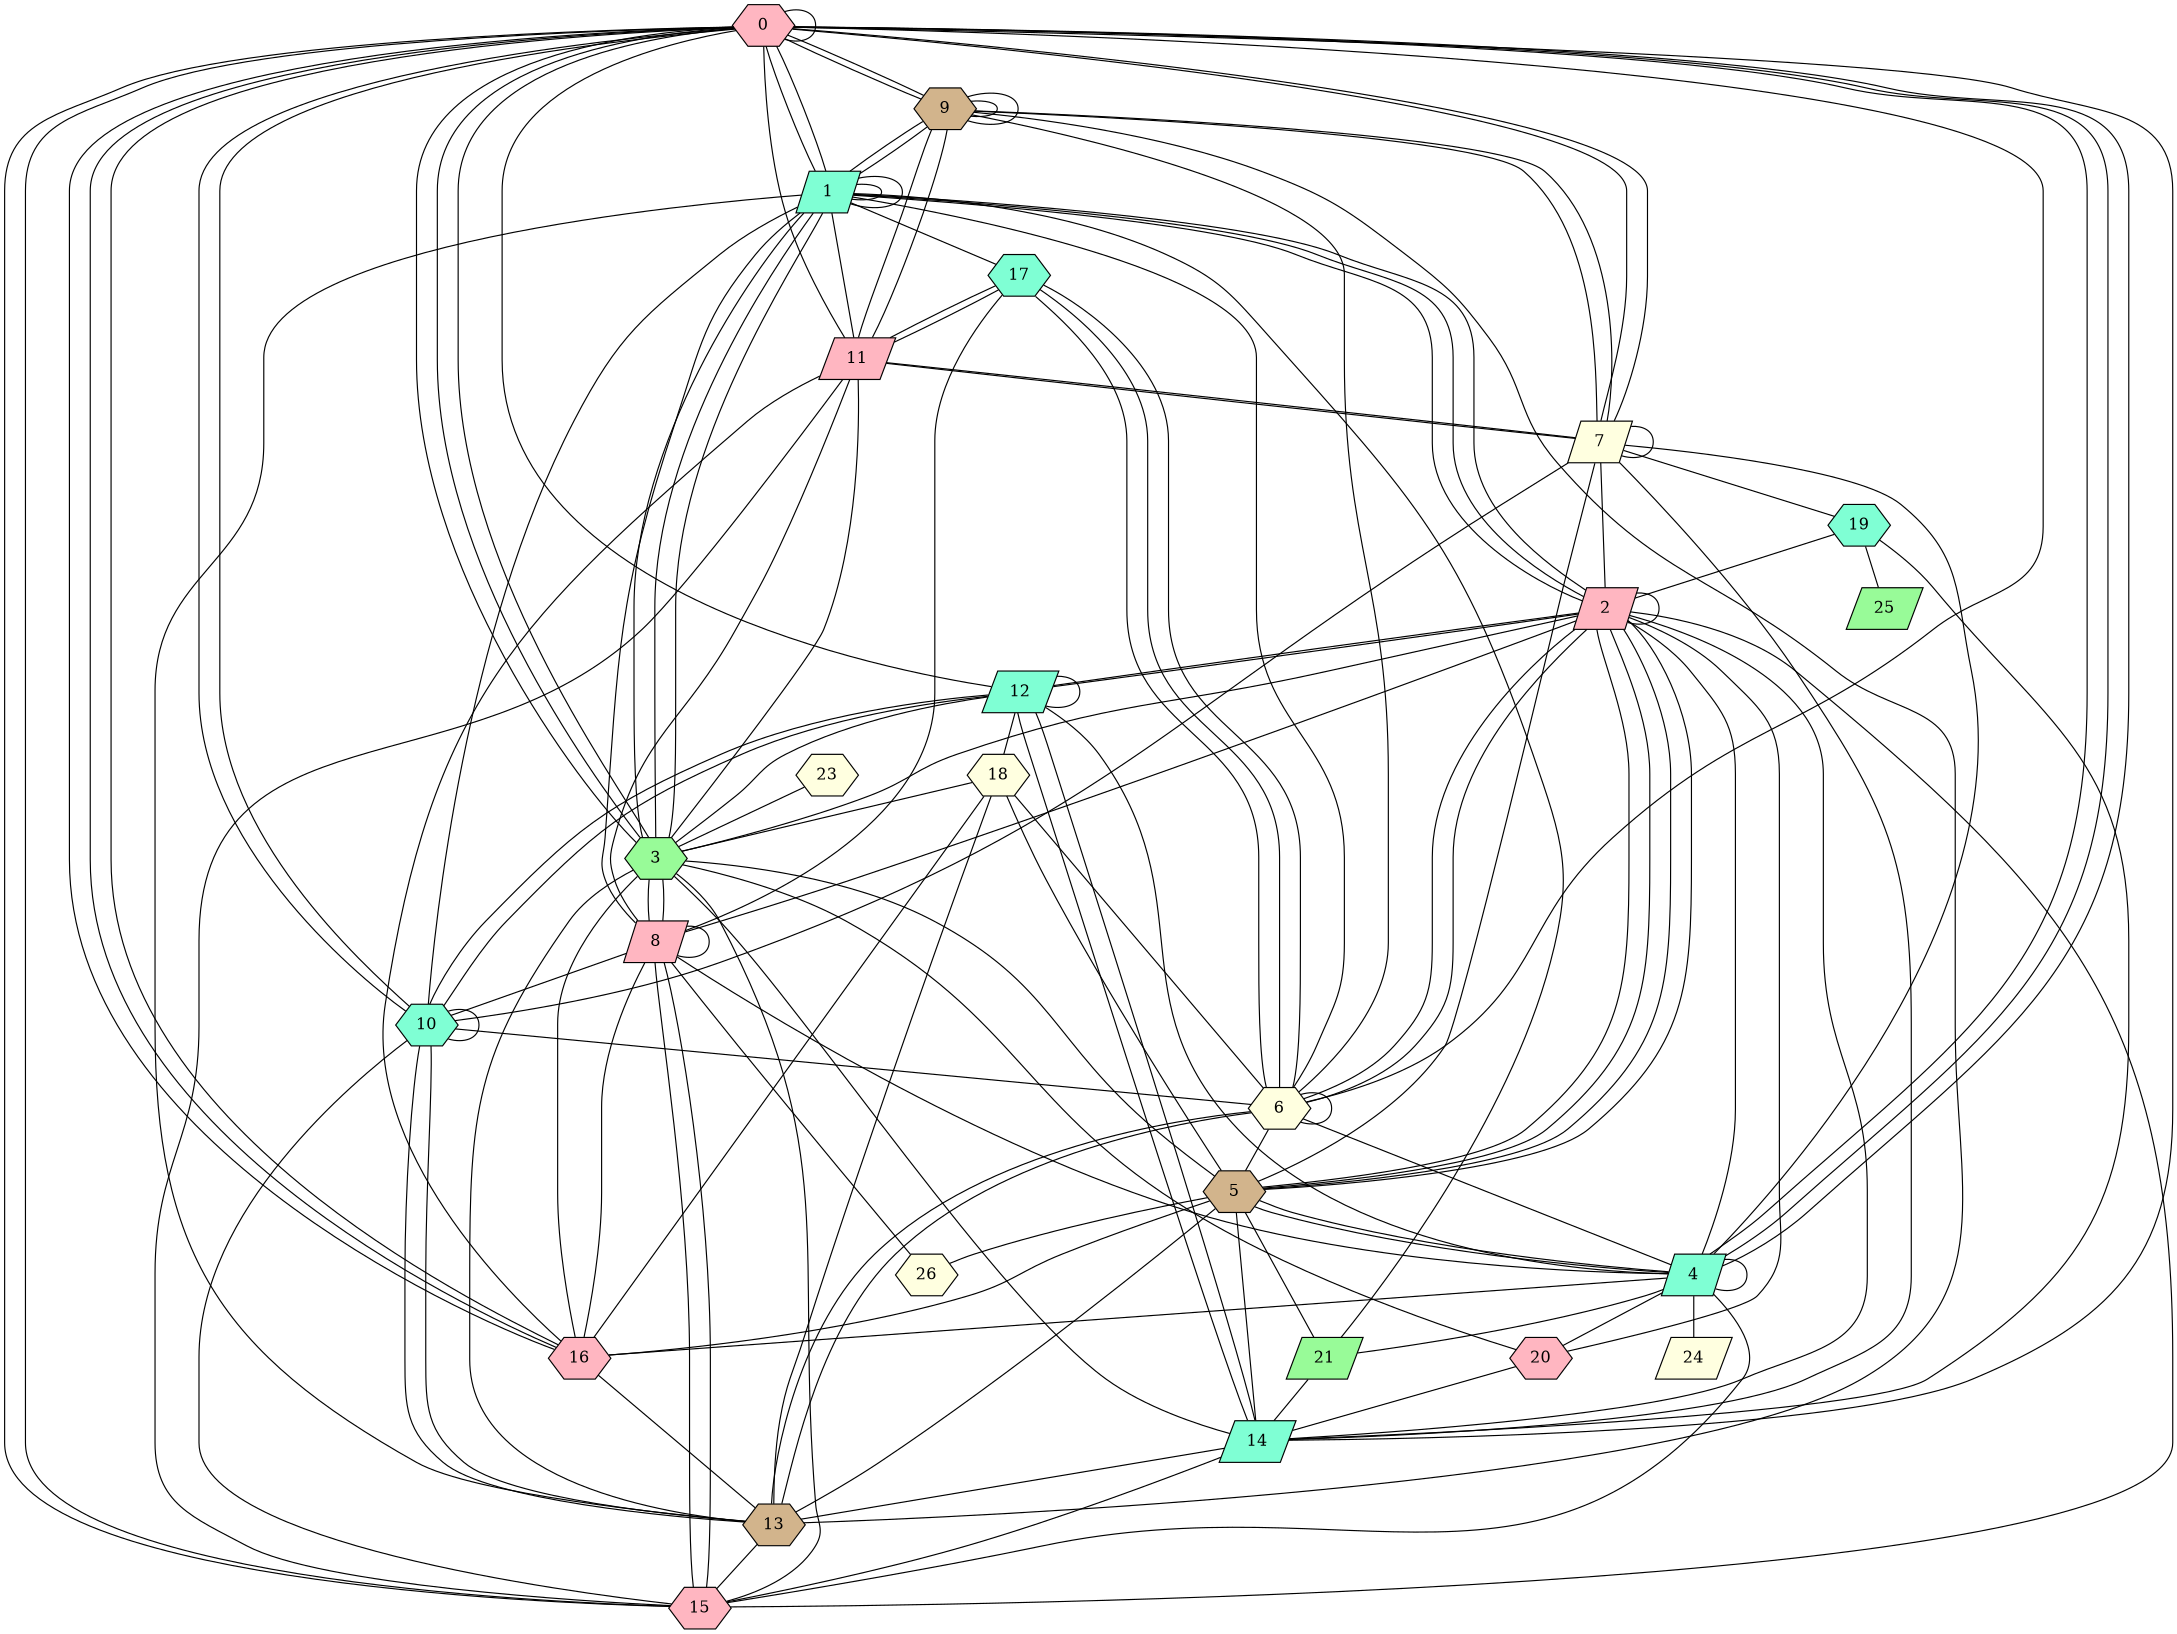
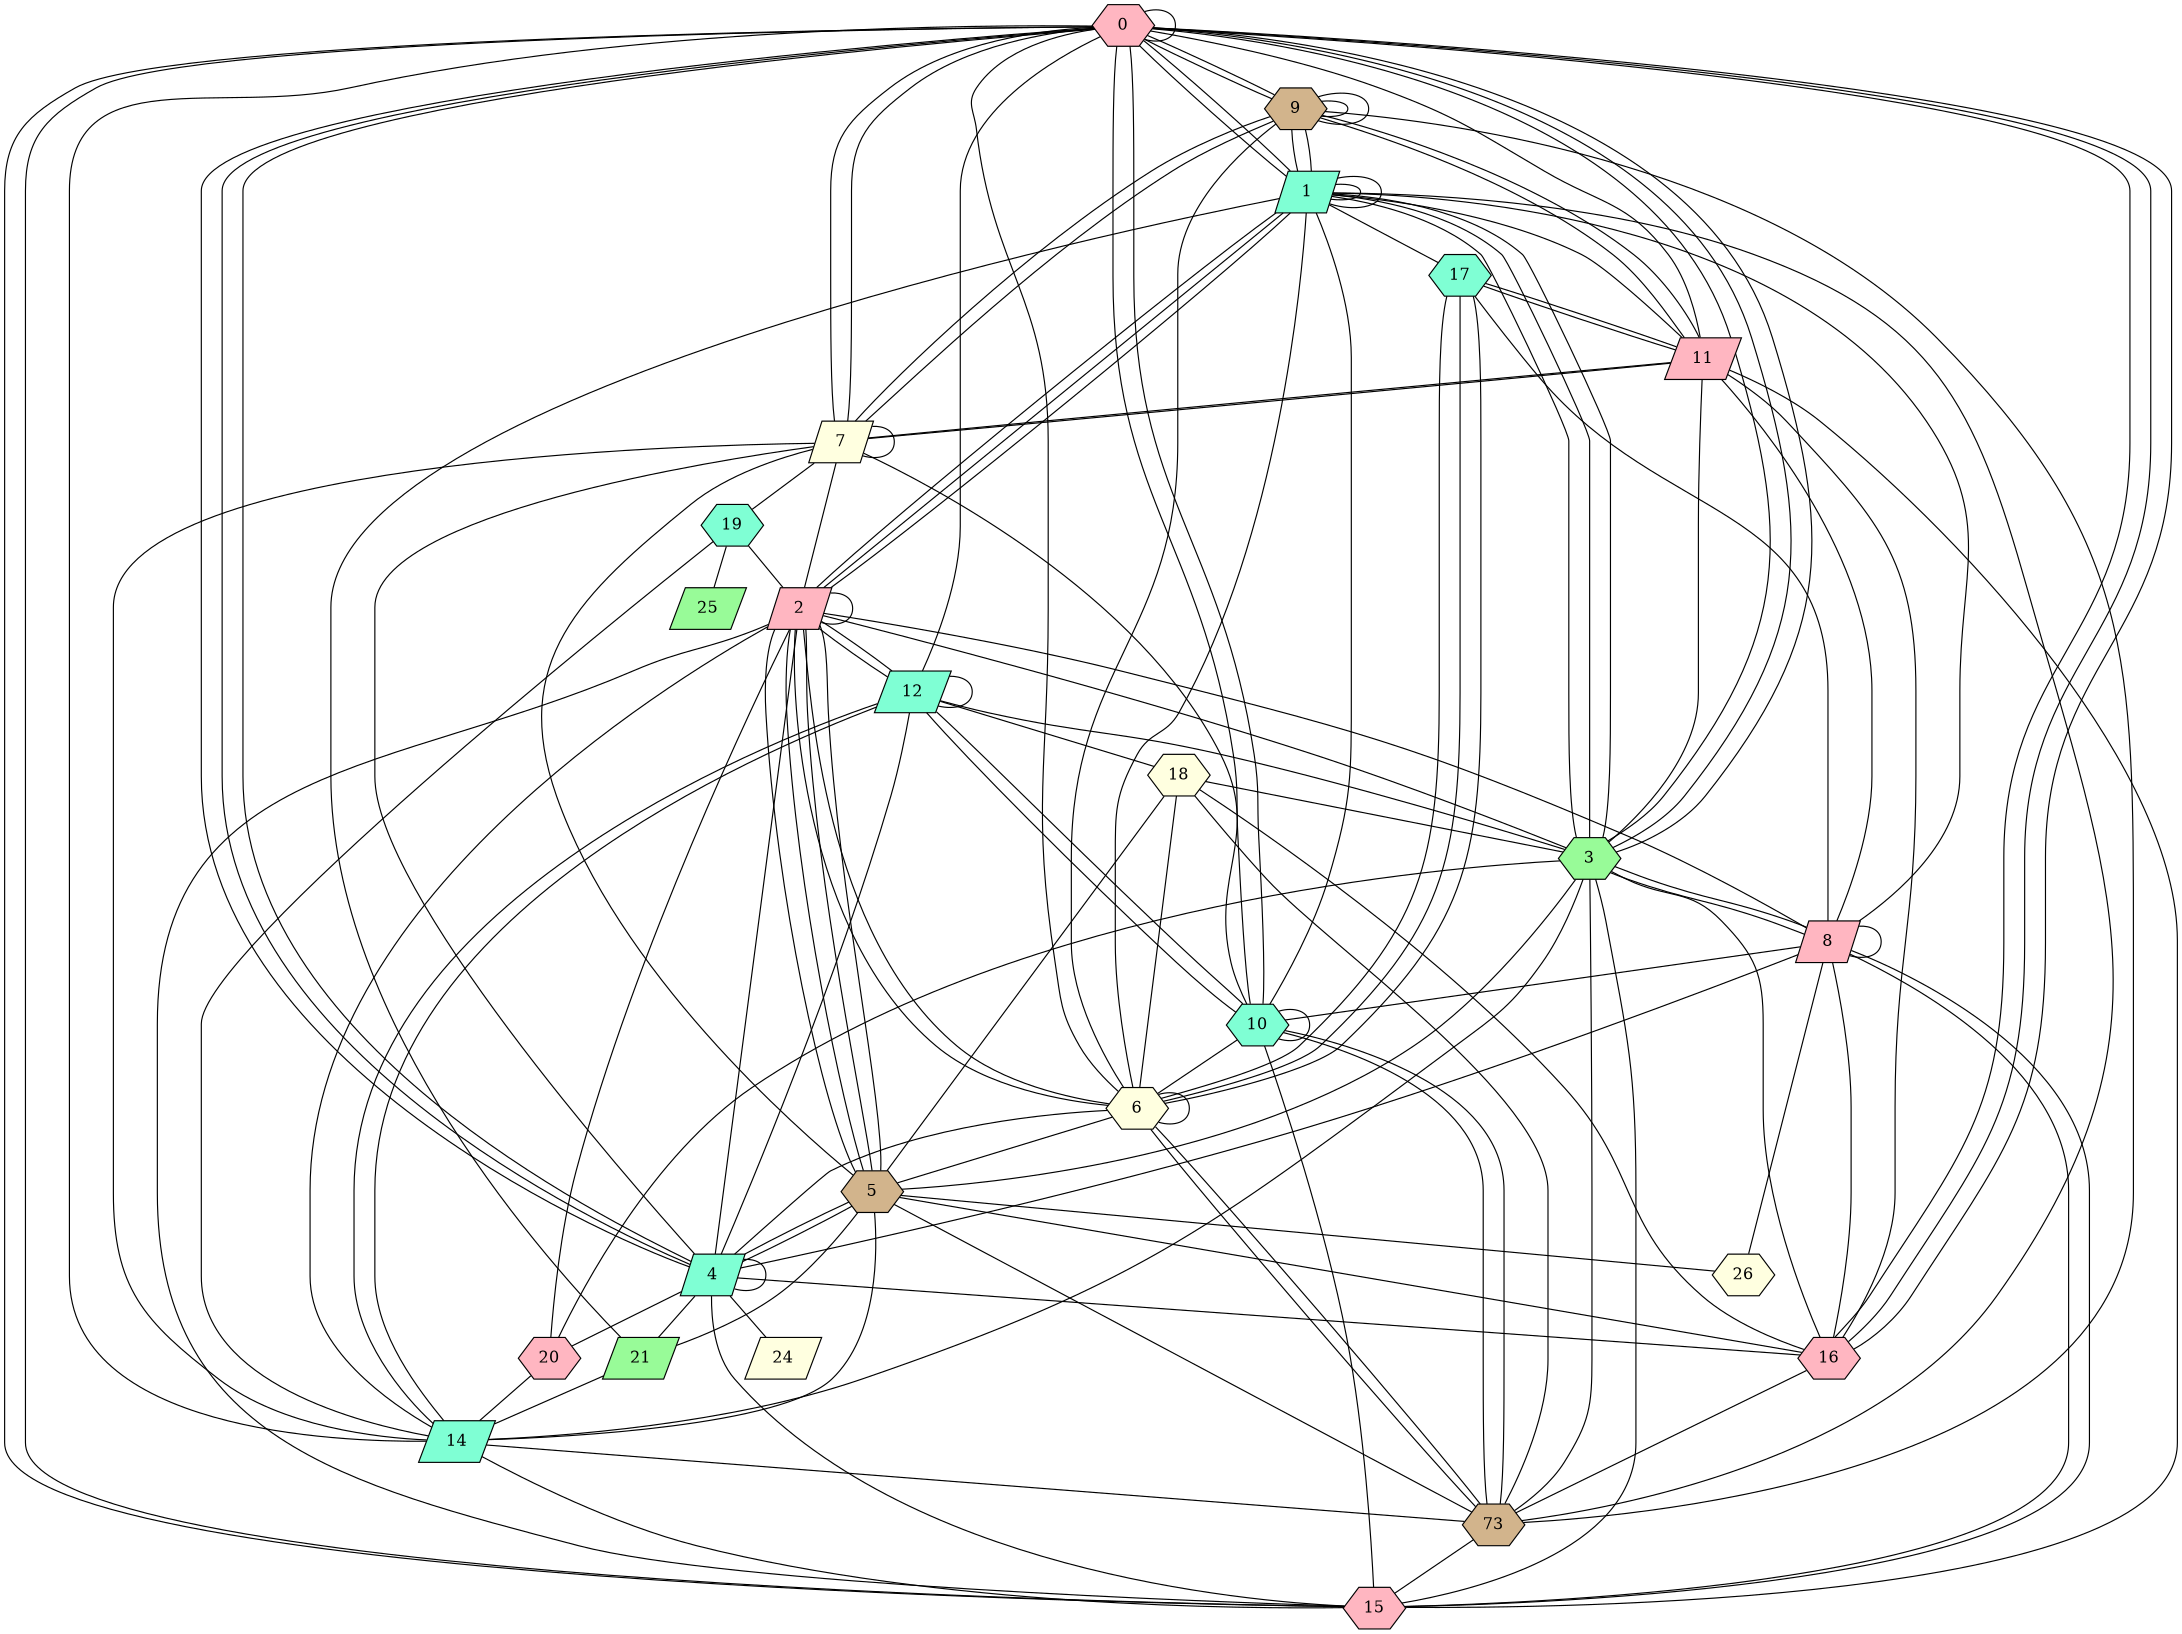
(827, 775) -> none
(774, 1525) -> (1494, 1525)
